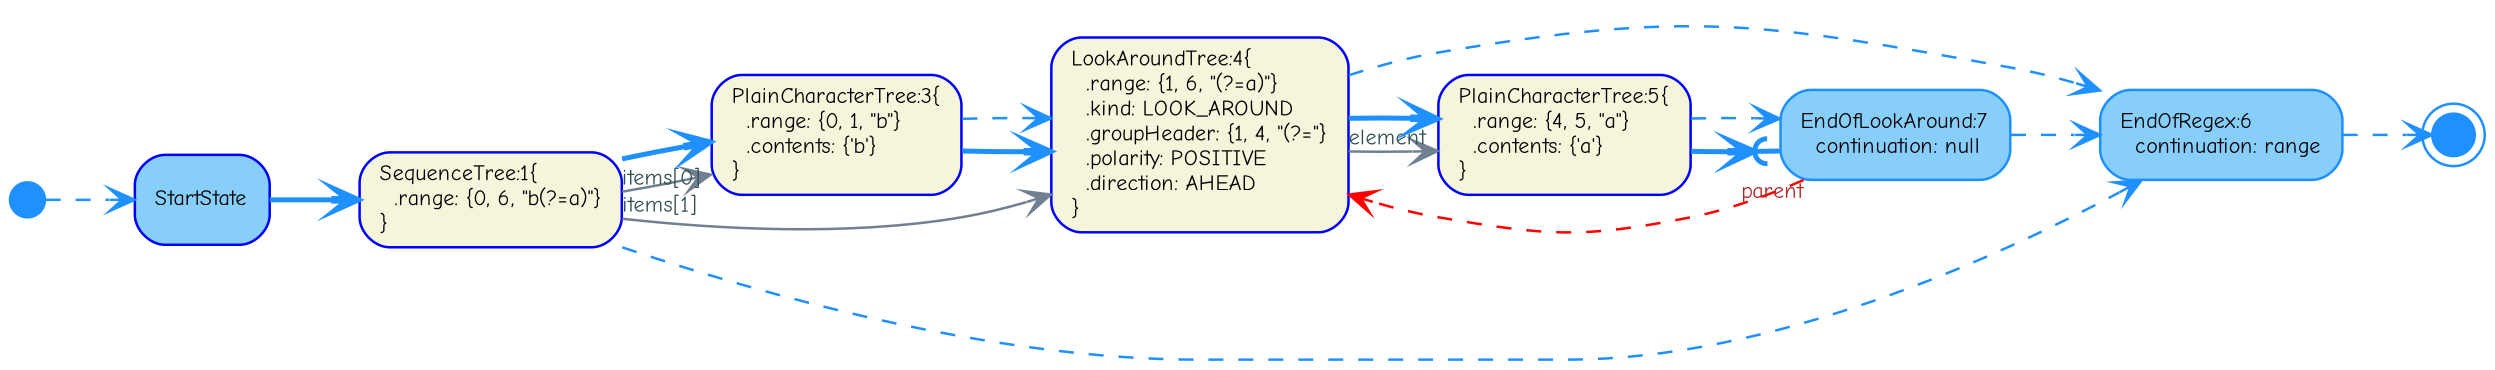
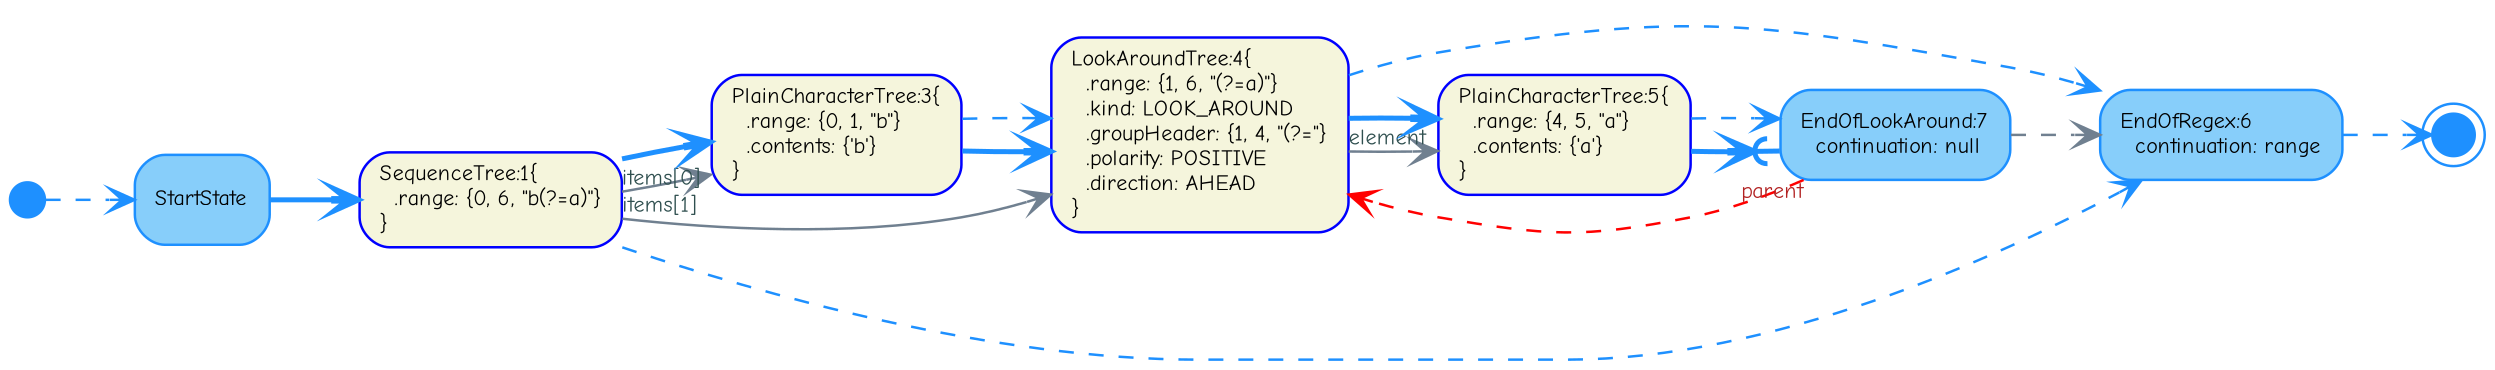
(2043, 135) -> (2043, 135)
(202, 200) -> (202, 200)
